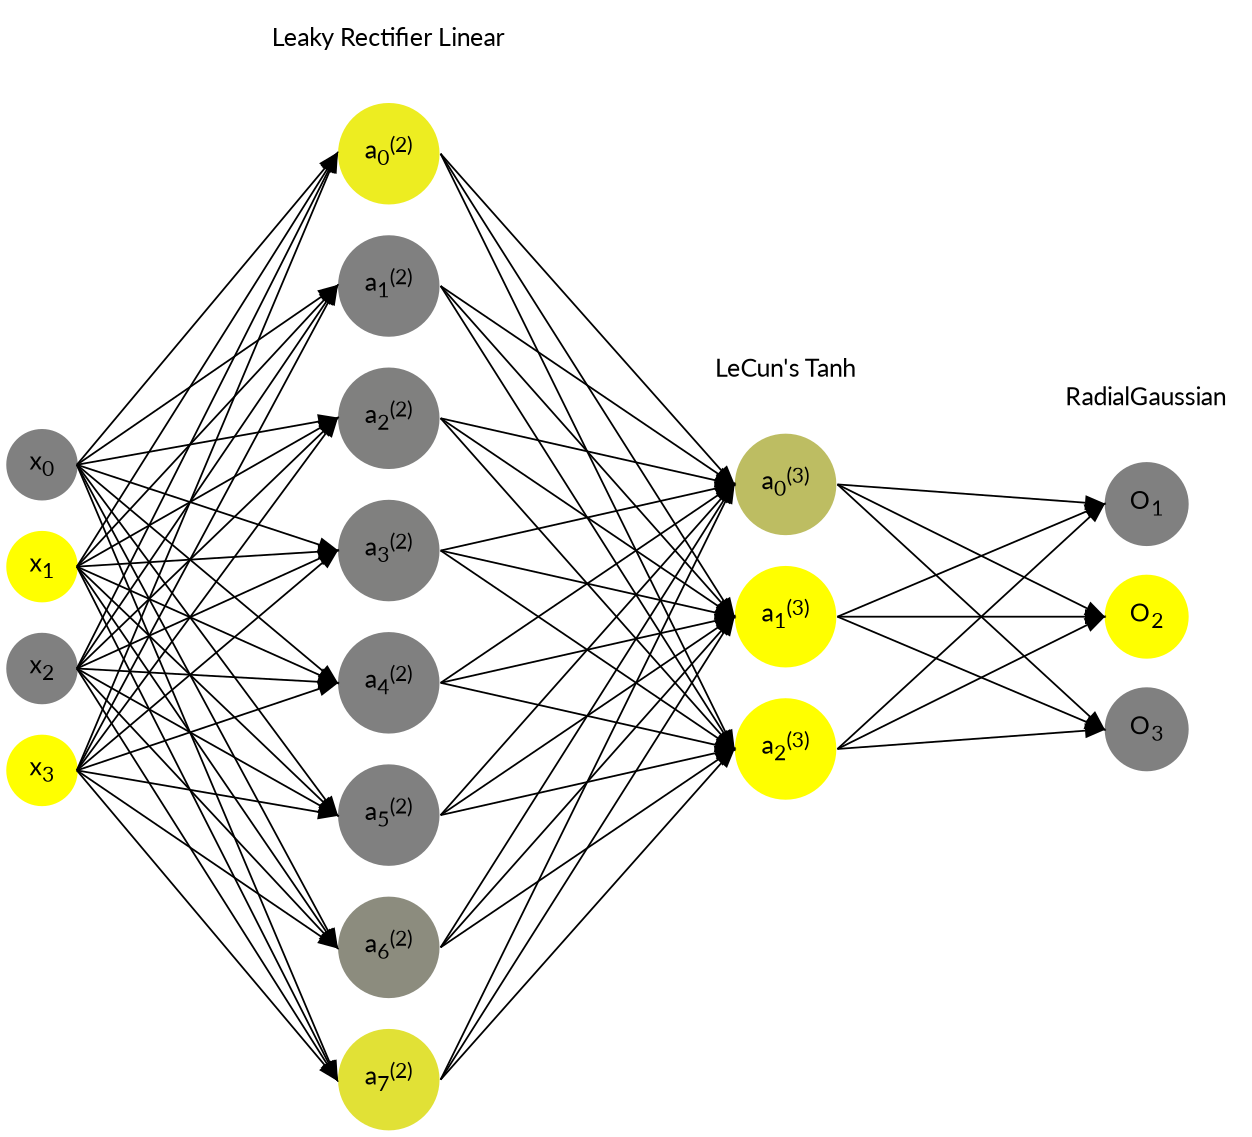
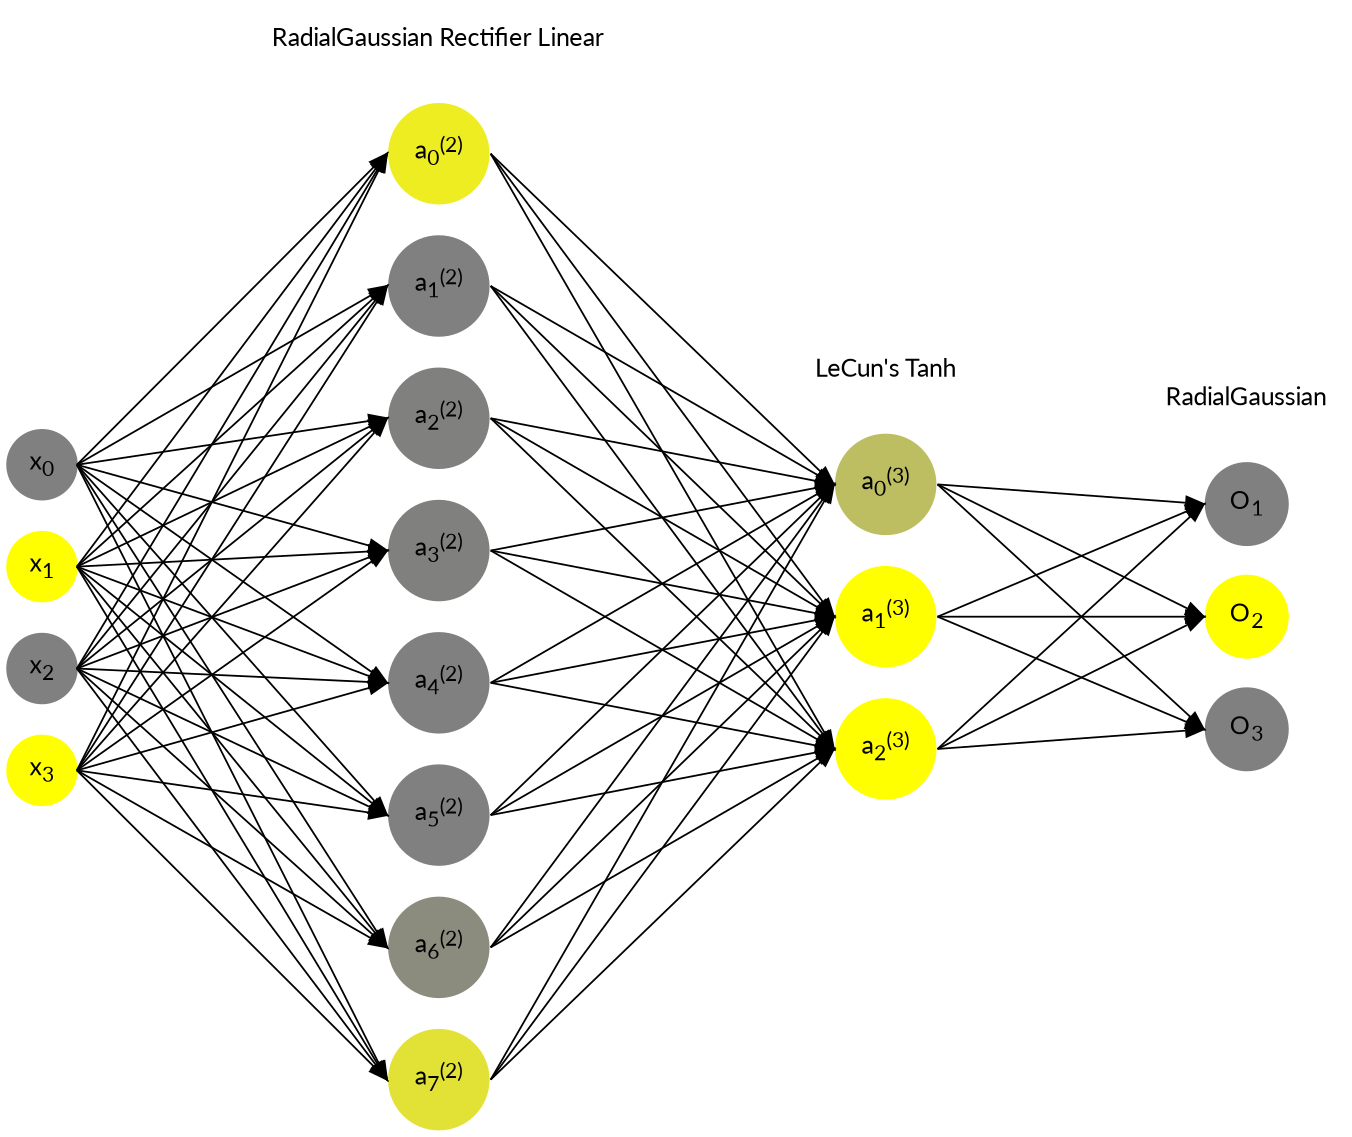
(389, 39) -> (439, 39)
